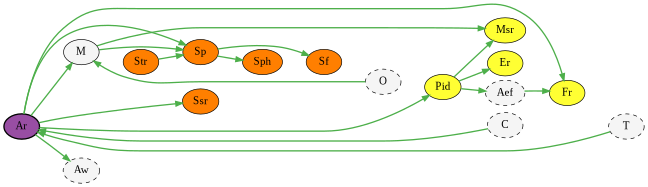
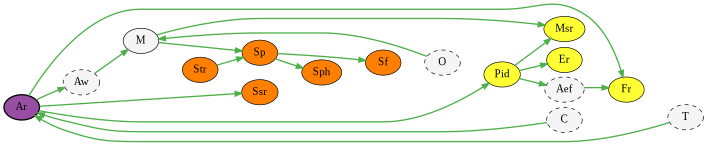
(78, 30) -> none
(49, 92) -> (108, 64)
